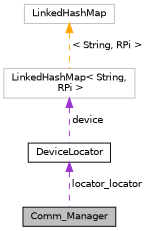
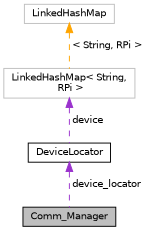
(105, 185) -> (105, 185)
